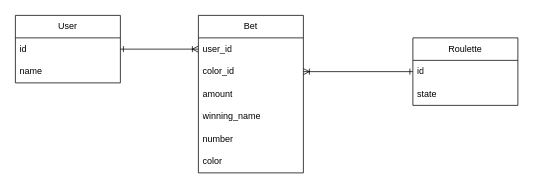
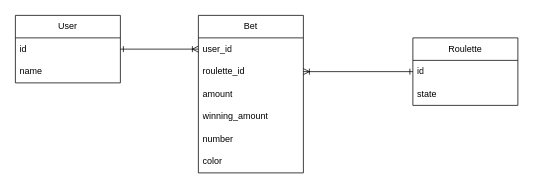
(221, 72) -> (228, 72)
(231, 117) -> (236, 117)
